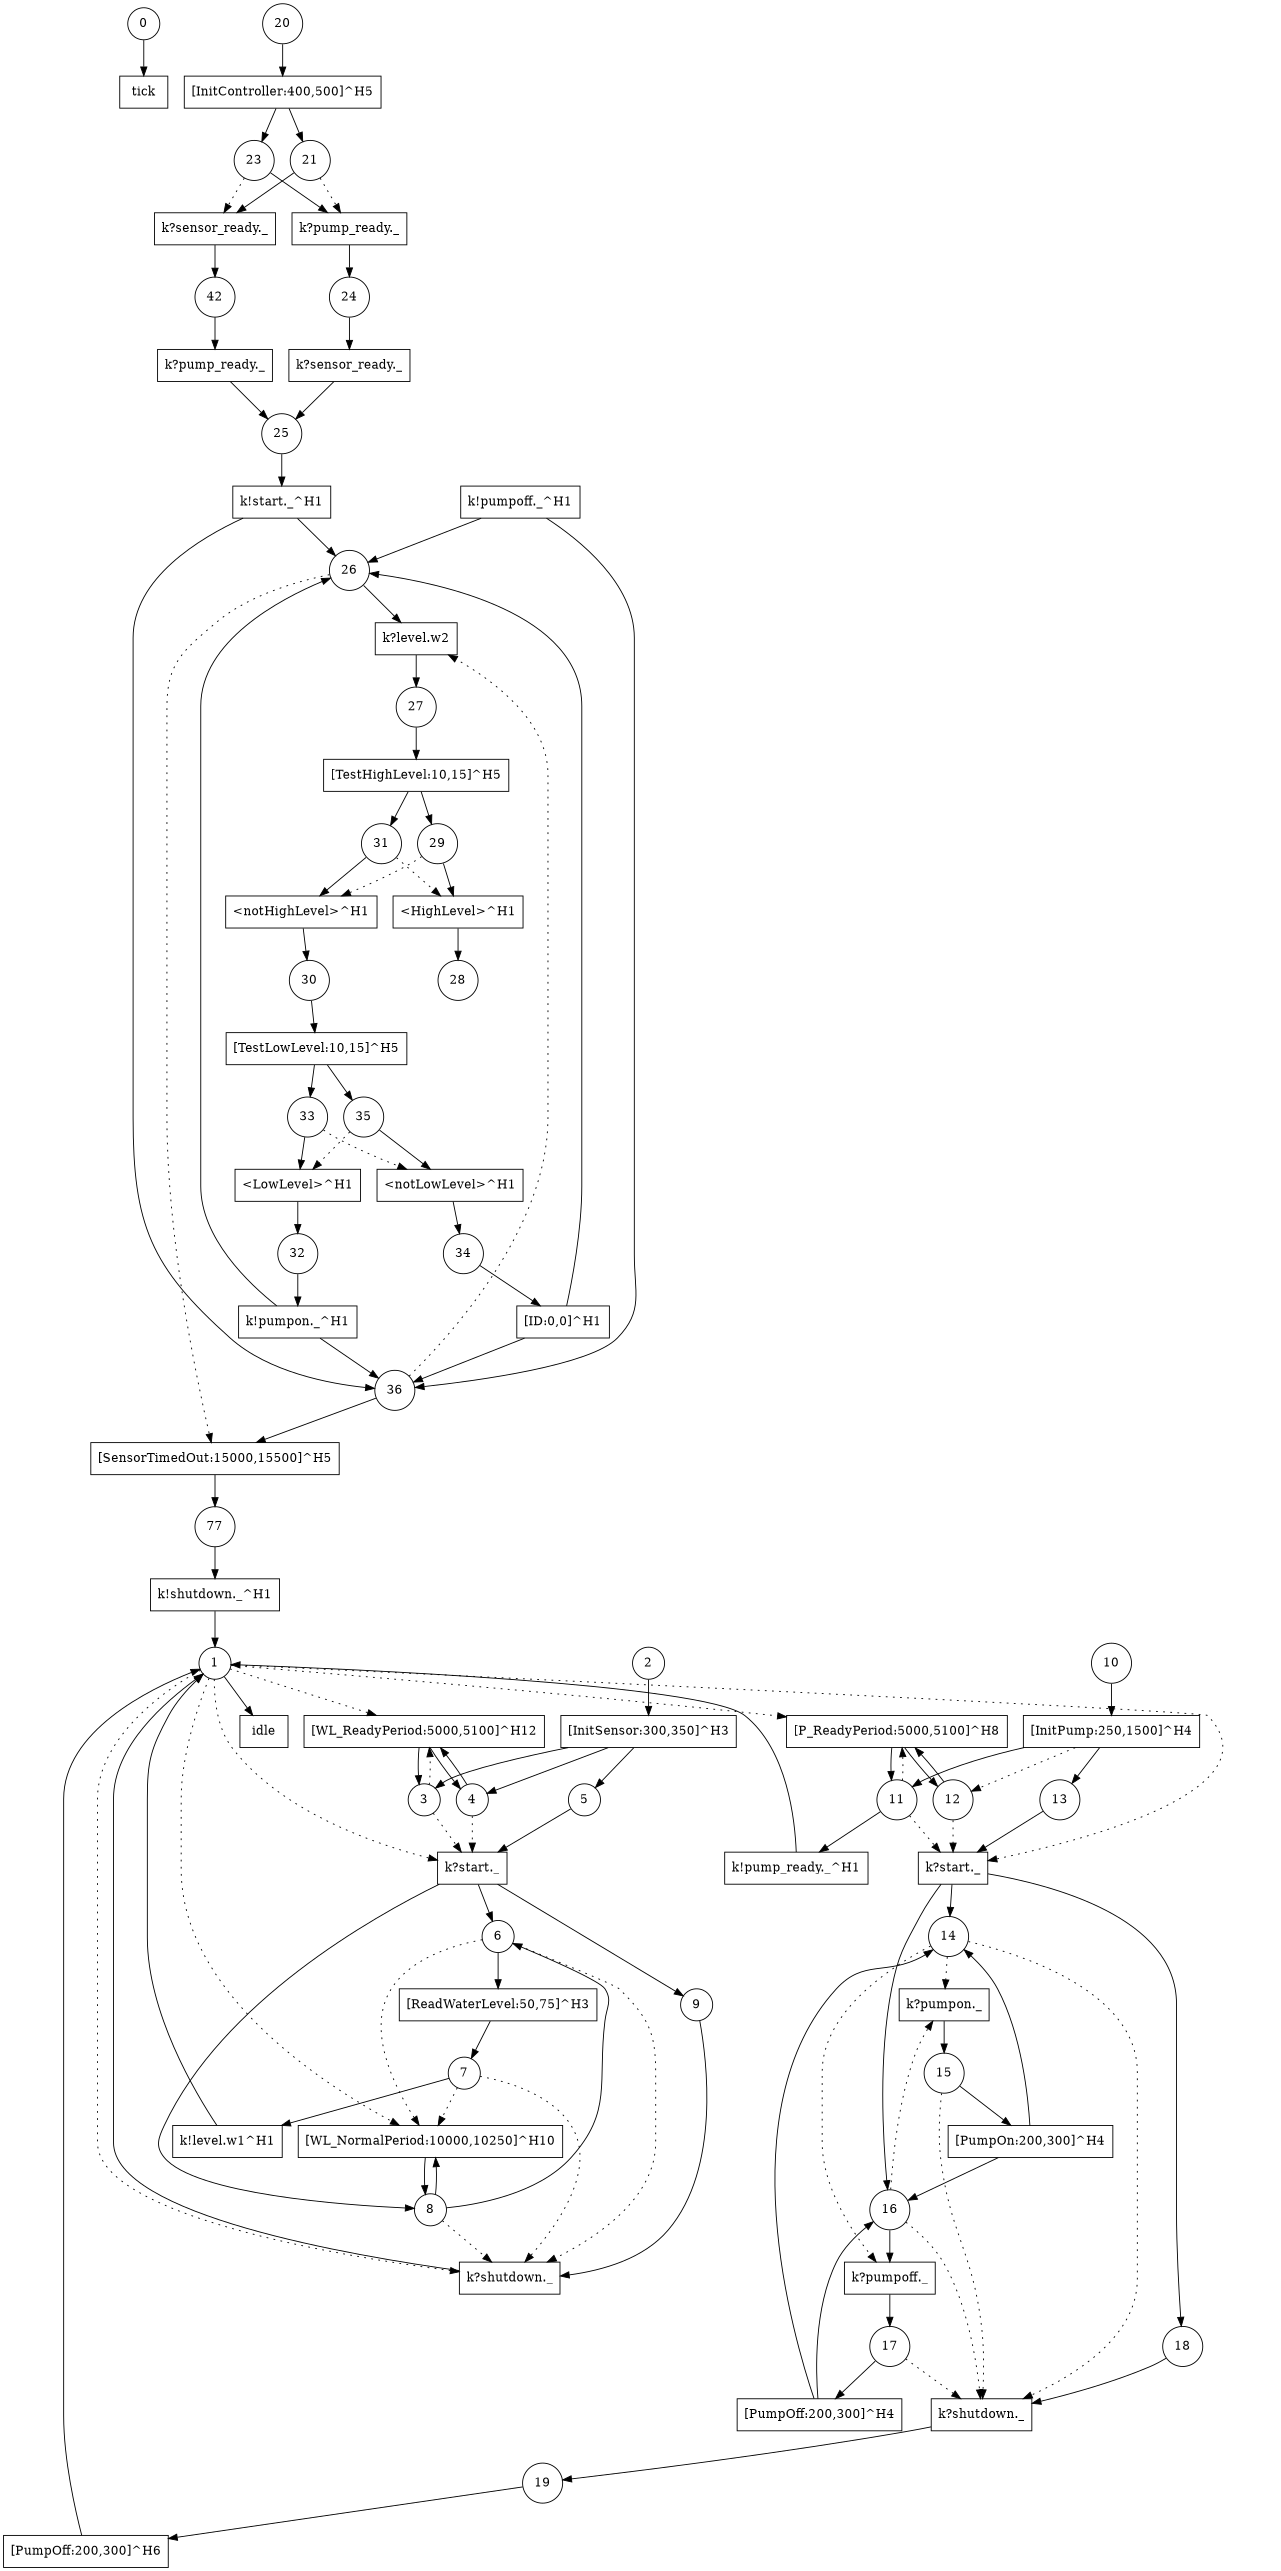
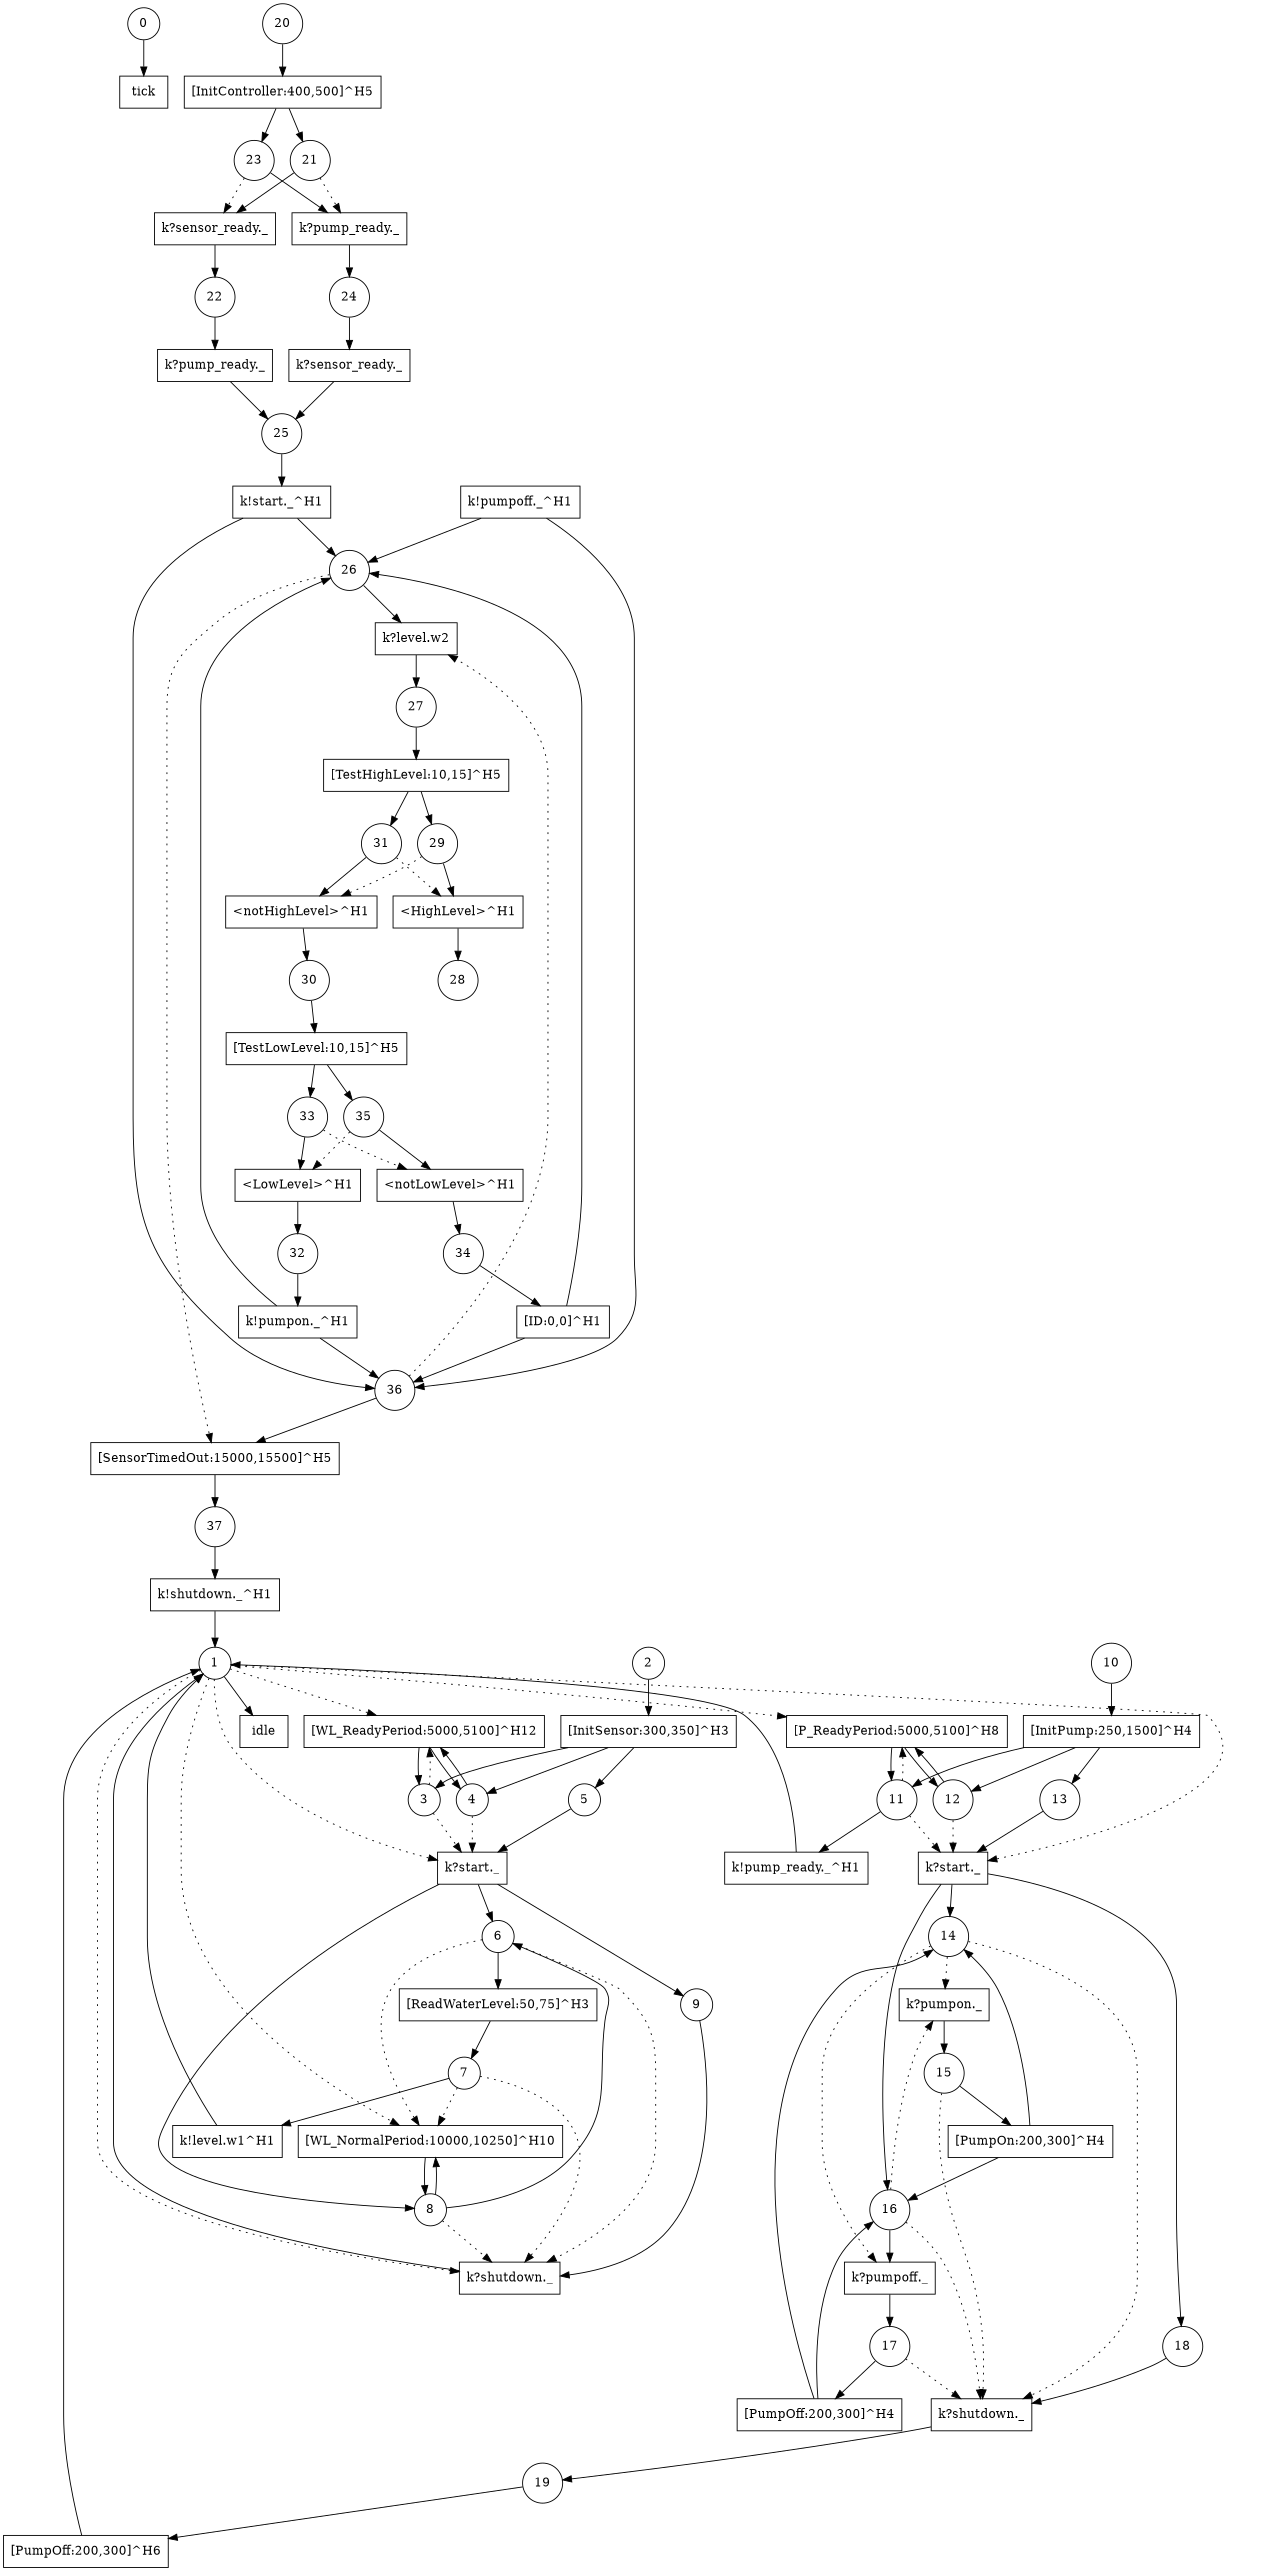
(215, 297) -> (215, 297)
(215, 1527) -> (215, 1527)
(1028, 1768) -> (1028, 1768)
